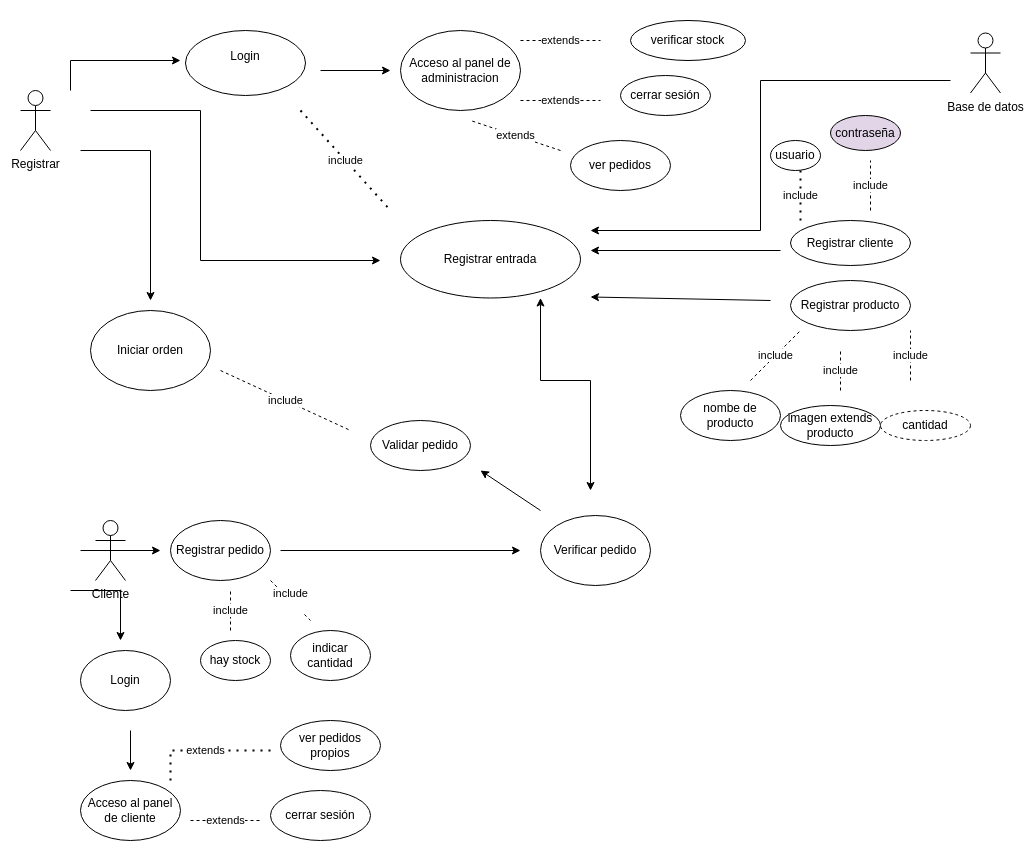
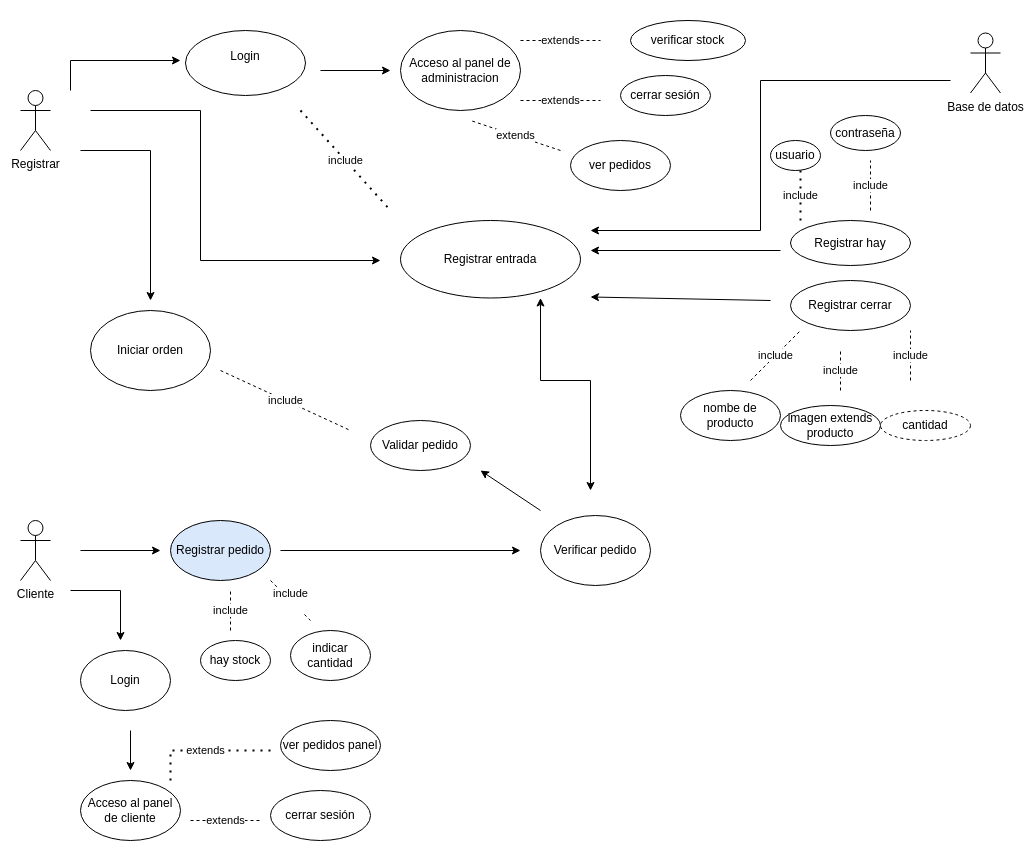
(866, 133) -> (866, 133)
(851, 244) -> (851, 244)
(851, 306) -> (851, 306)
(111, 551) -> (36, 551)
(221, 551) -> (221, 551)
(331, 746) -> (331, 746)
